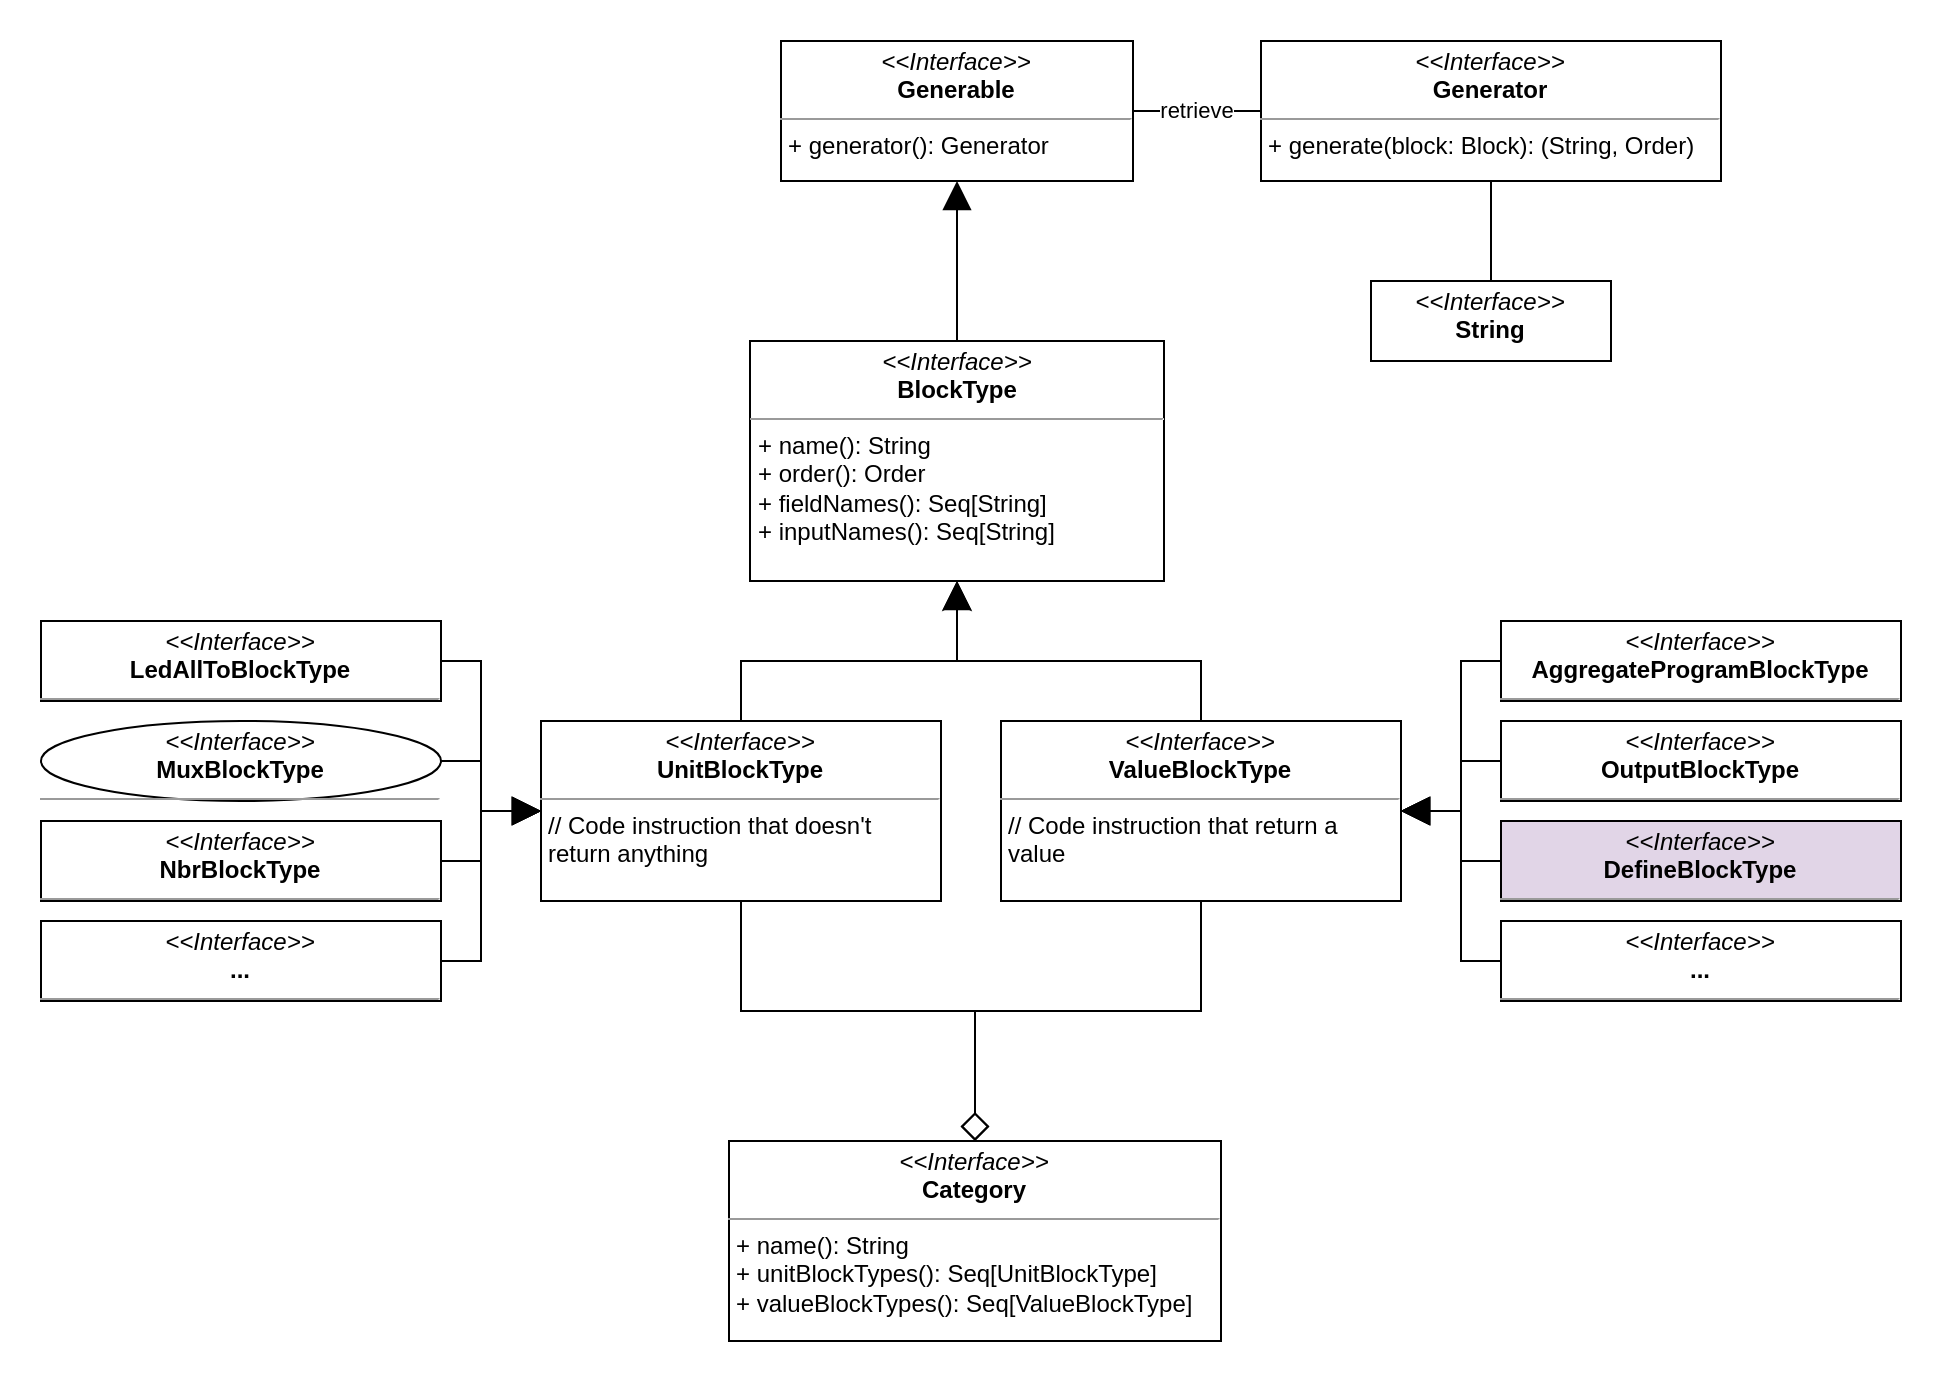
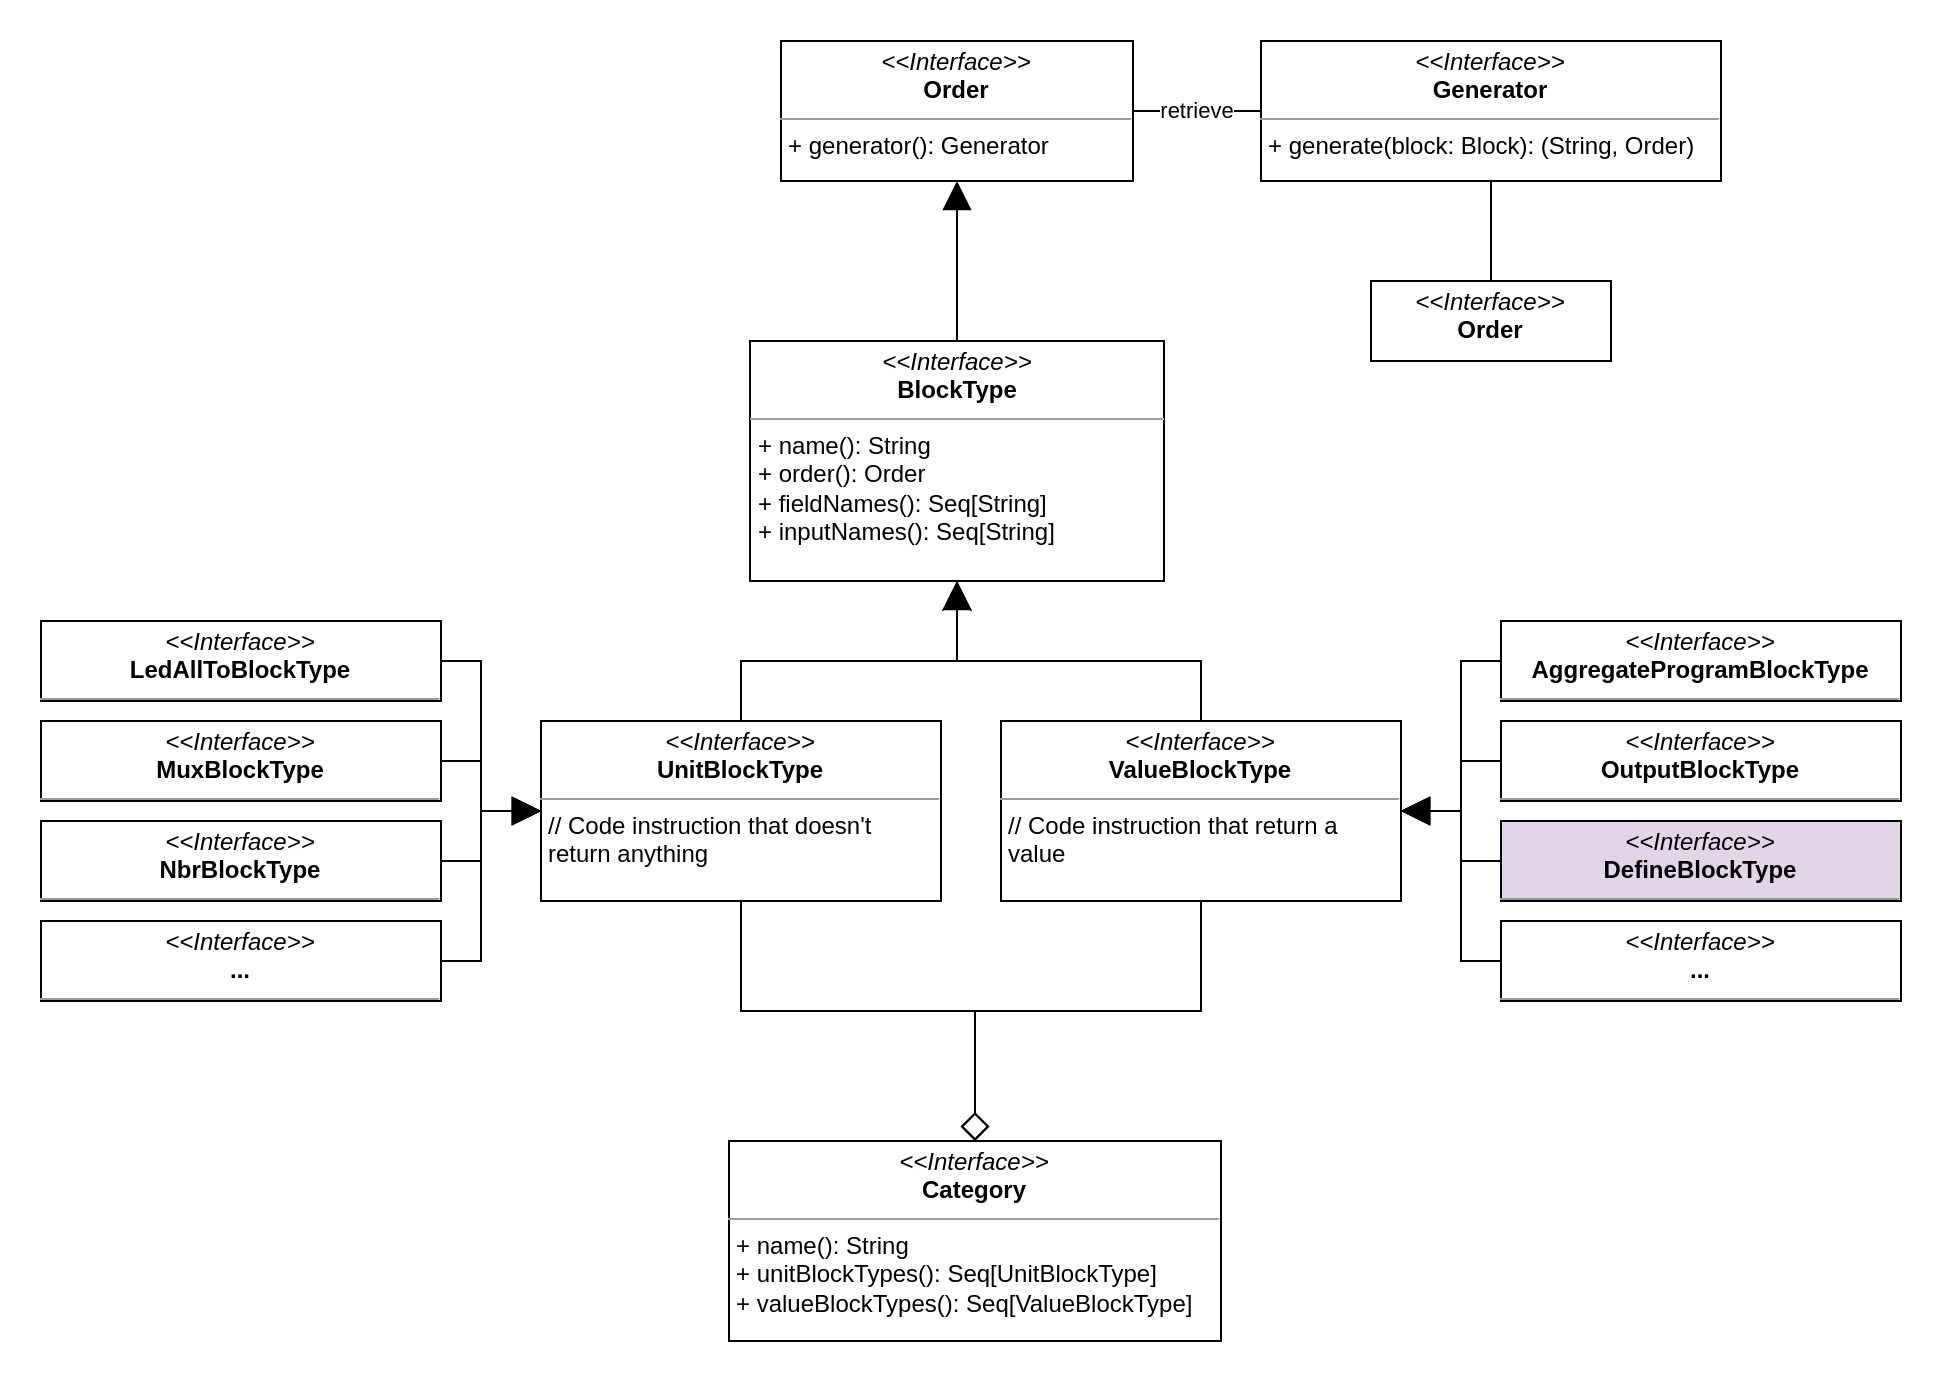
(933, 84) -> (933, 84)
(1458, 310) -> (1458, 310)
(241, 761) -> (241, 761)
